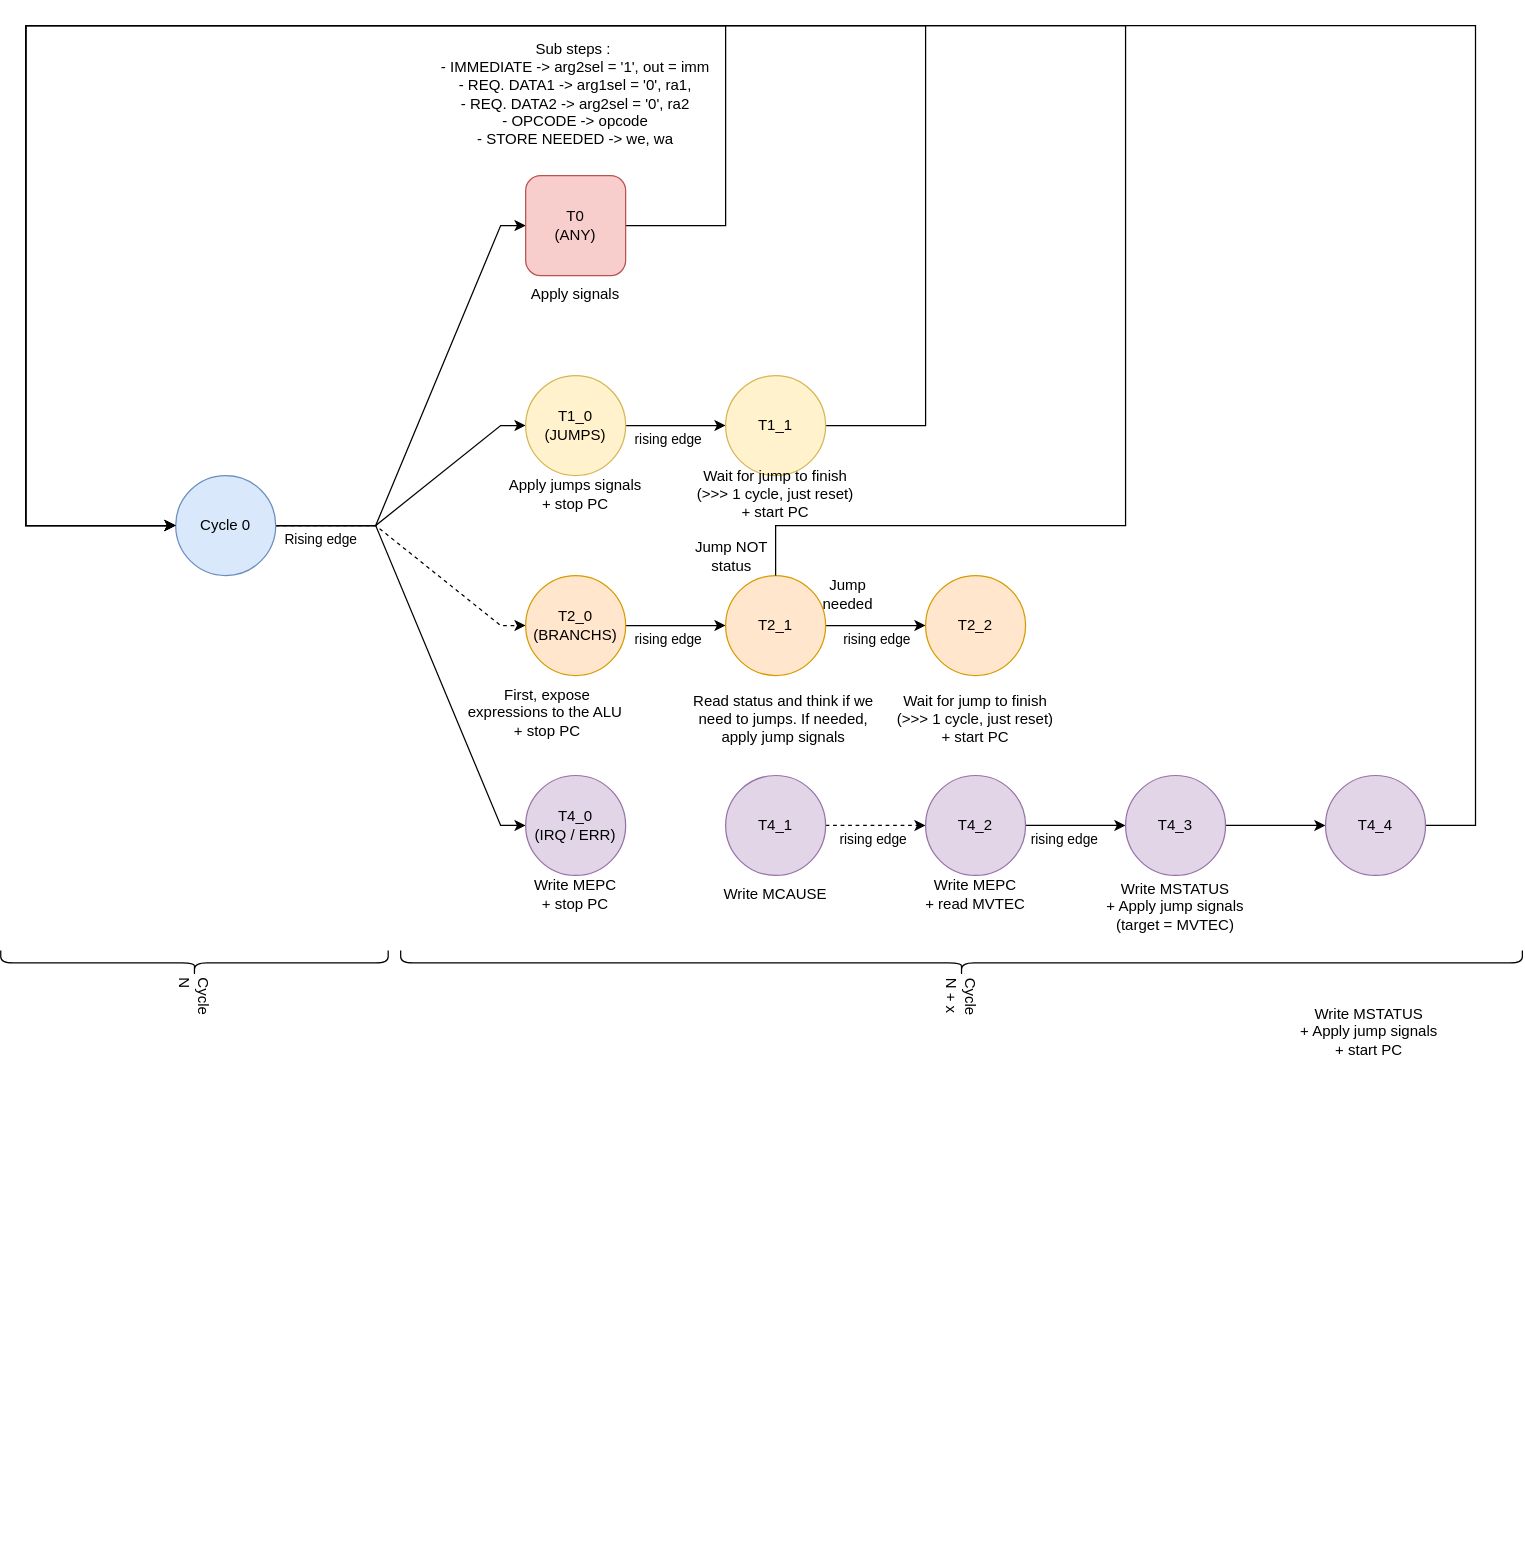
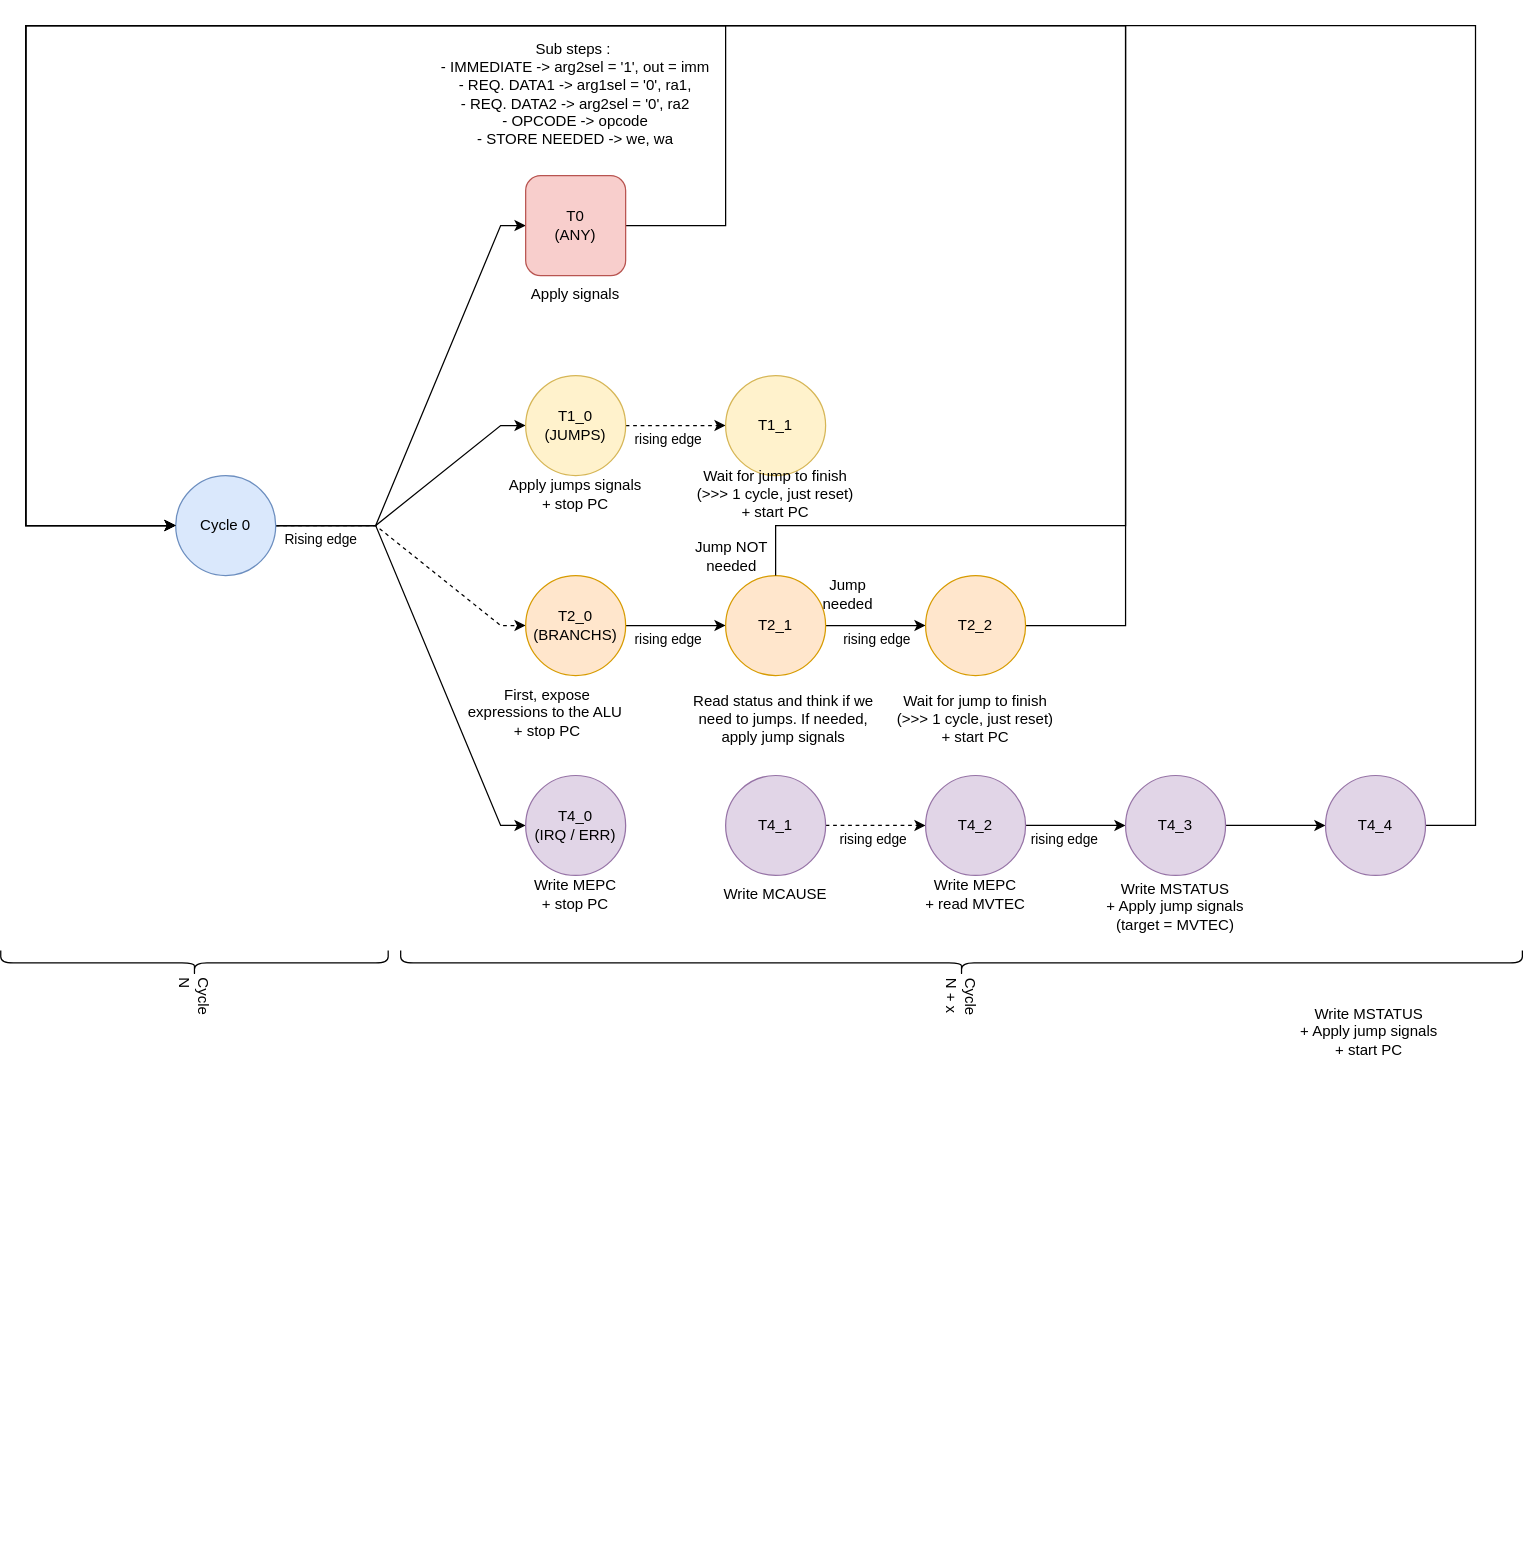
(926, 277) -> none
(672, 426) -> (672, 426)
(732, 557) -> (732, 557)
none -> (1126, 626)
